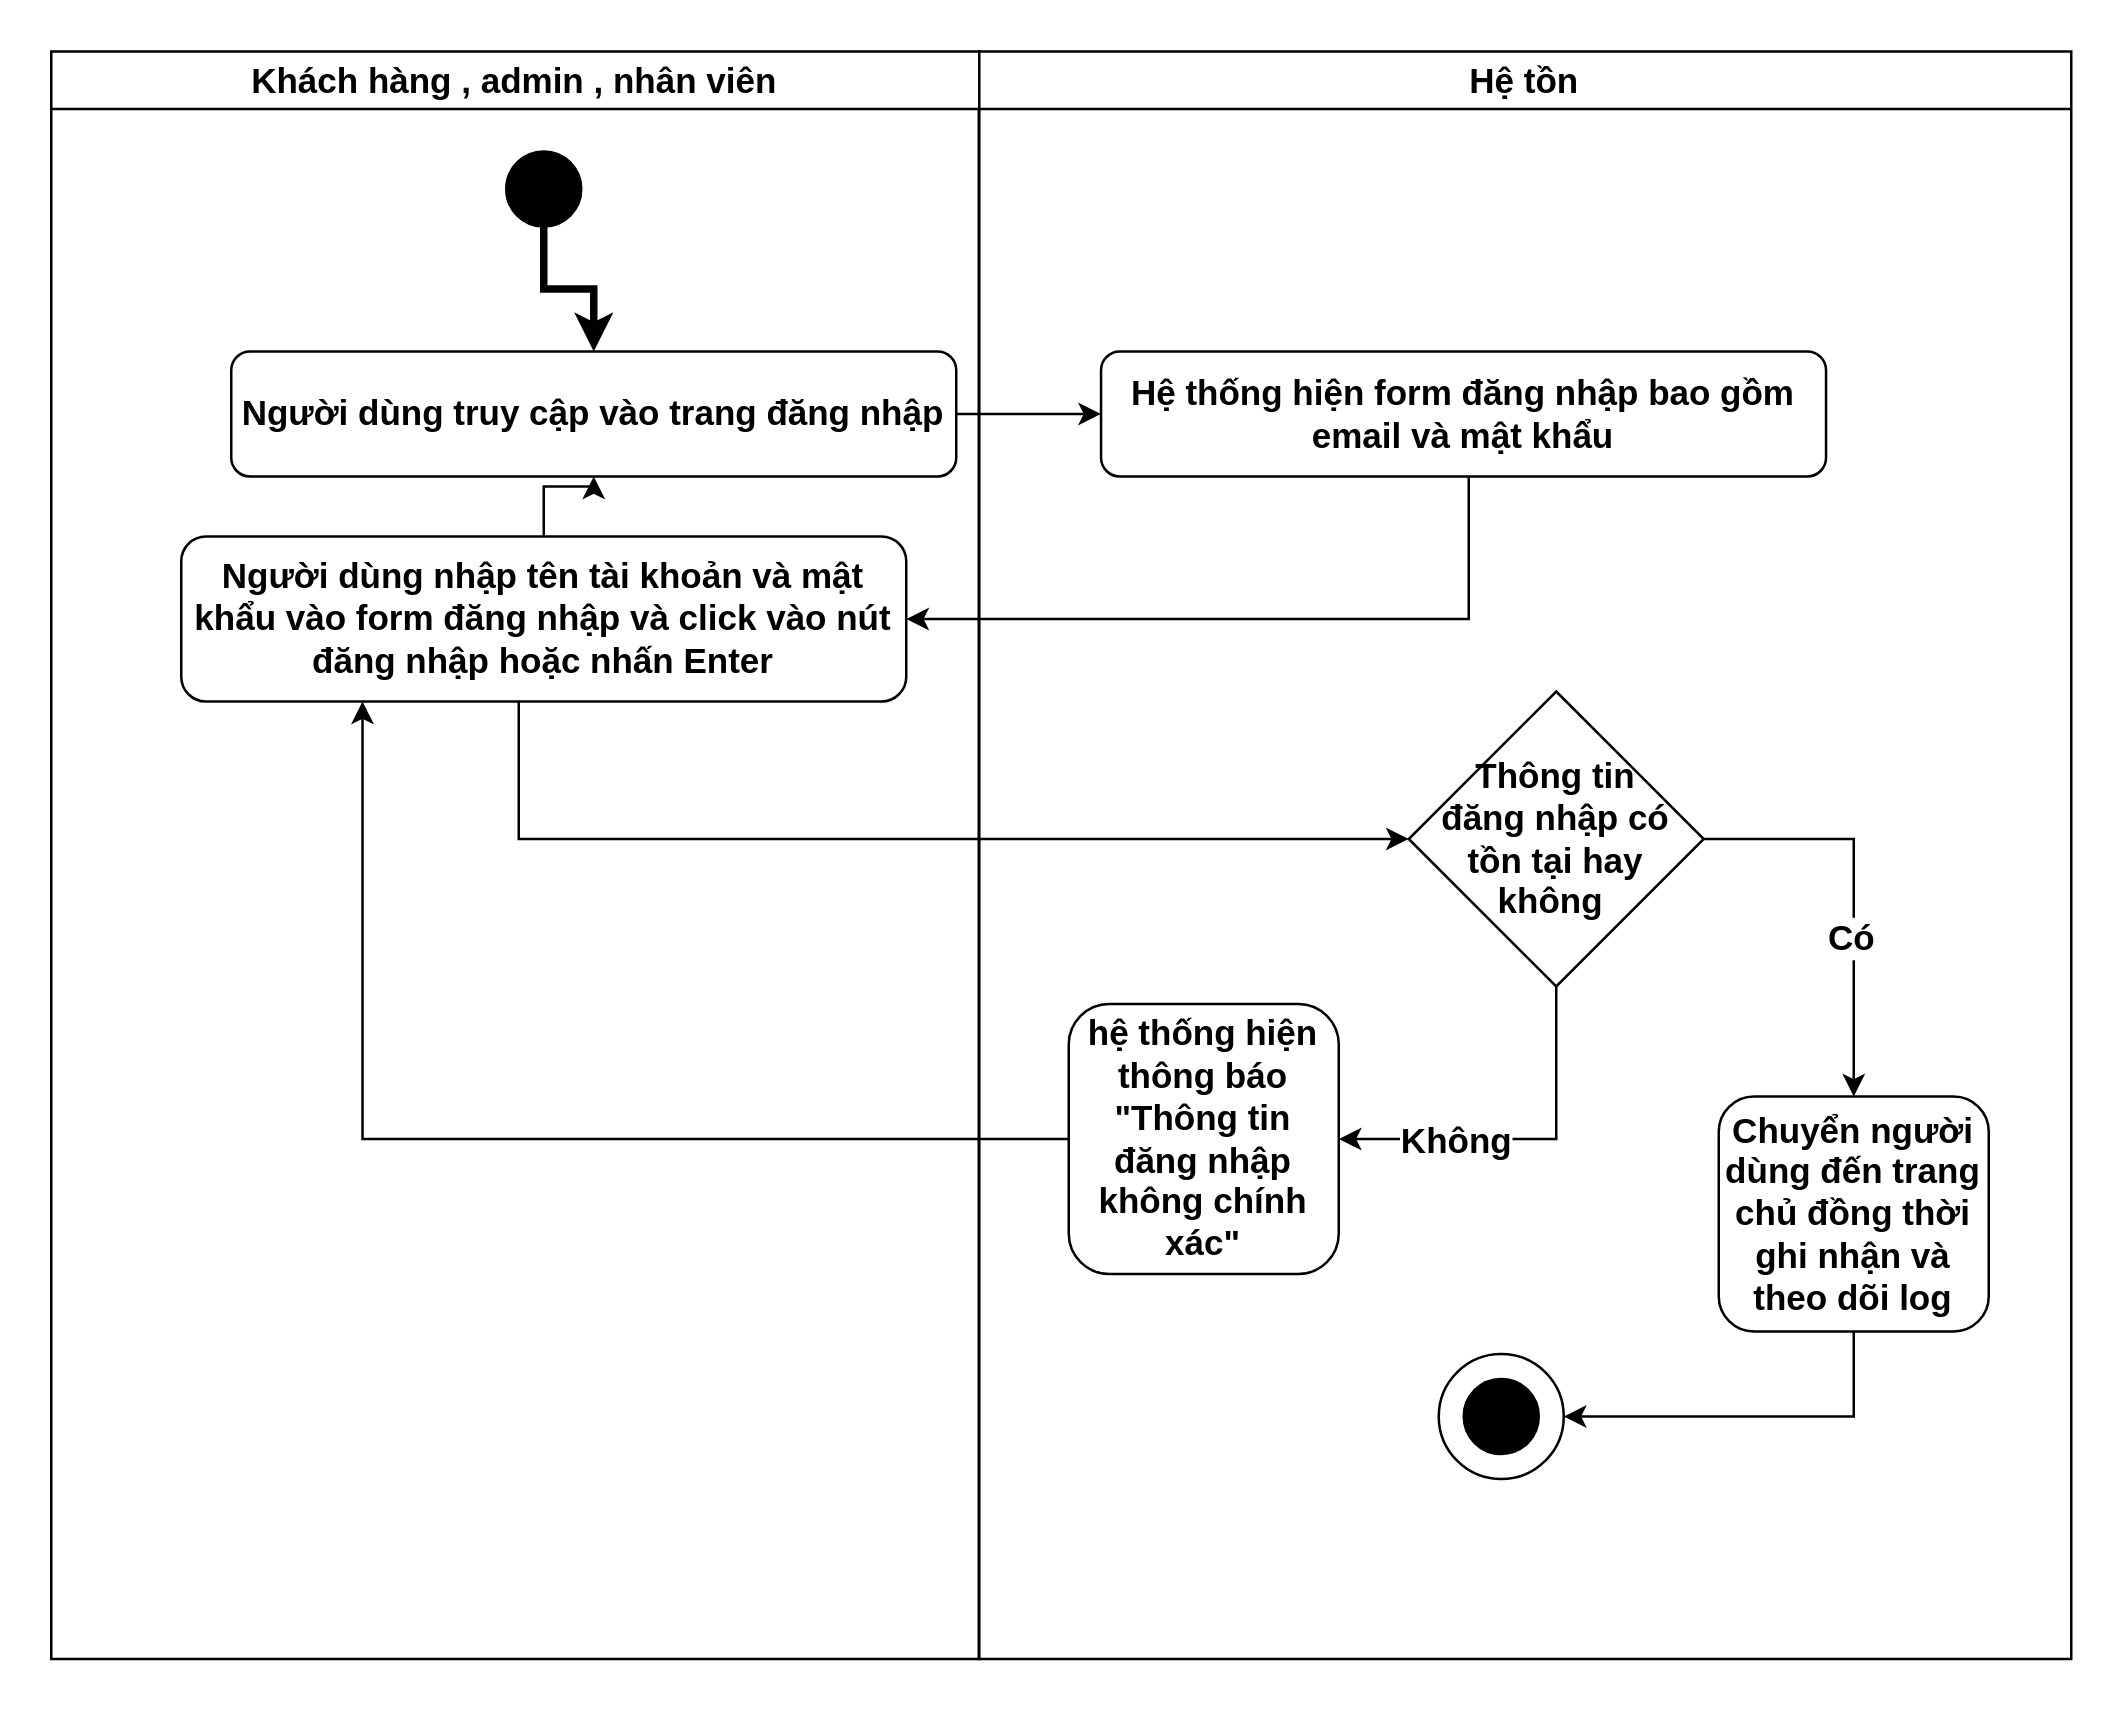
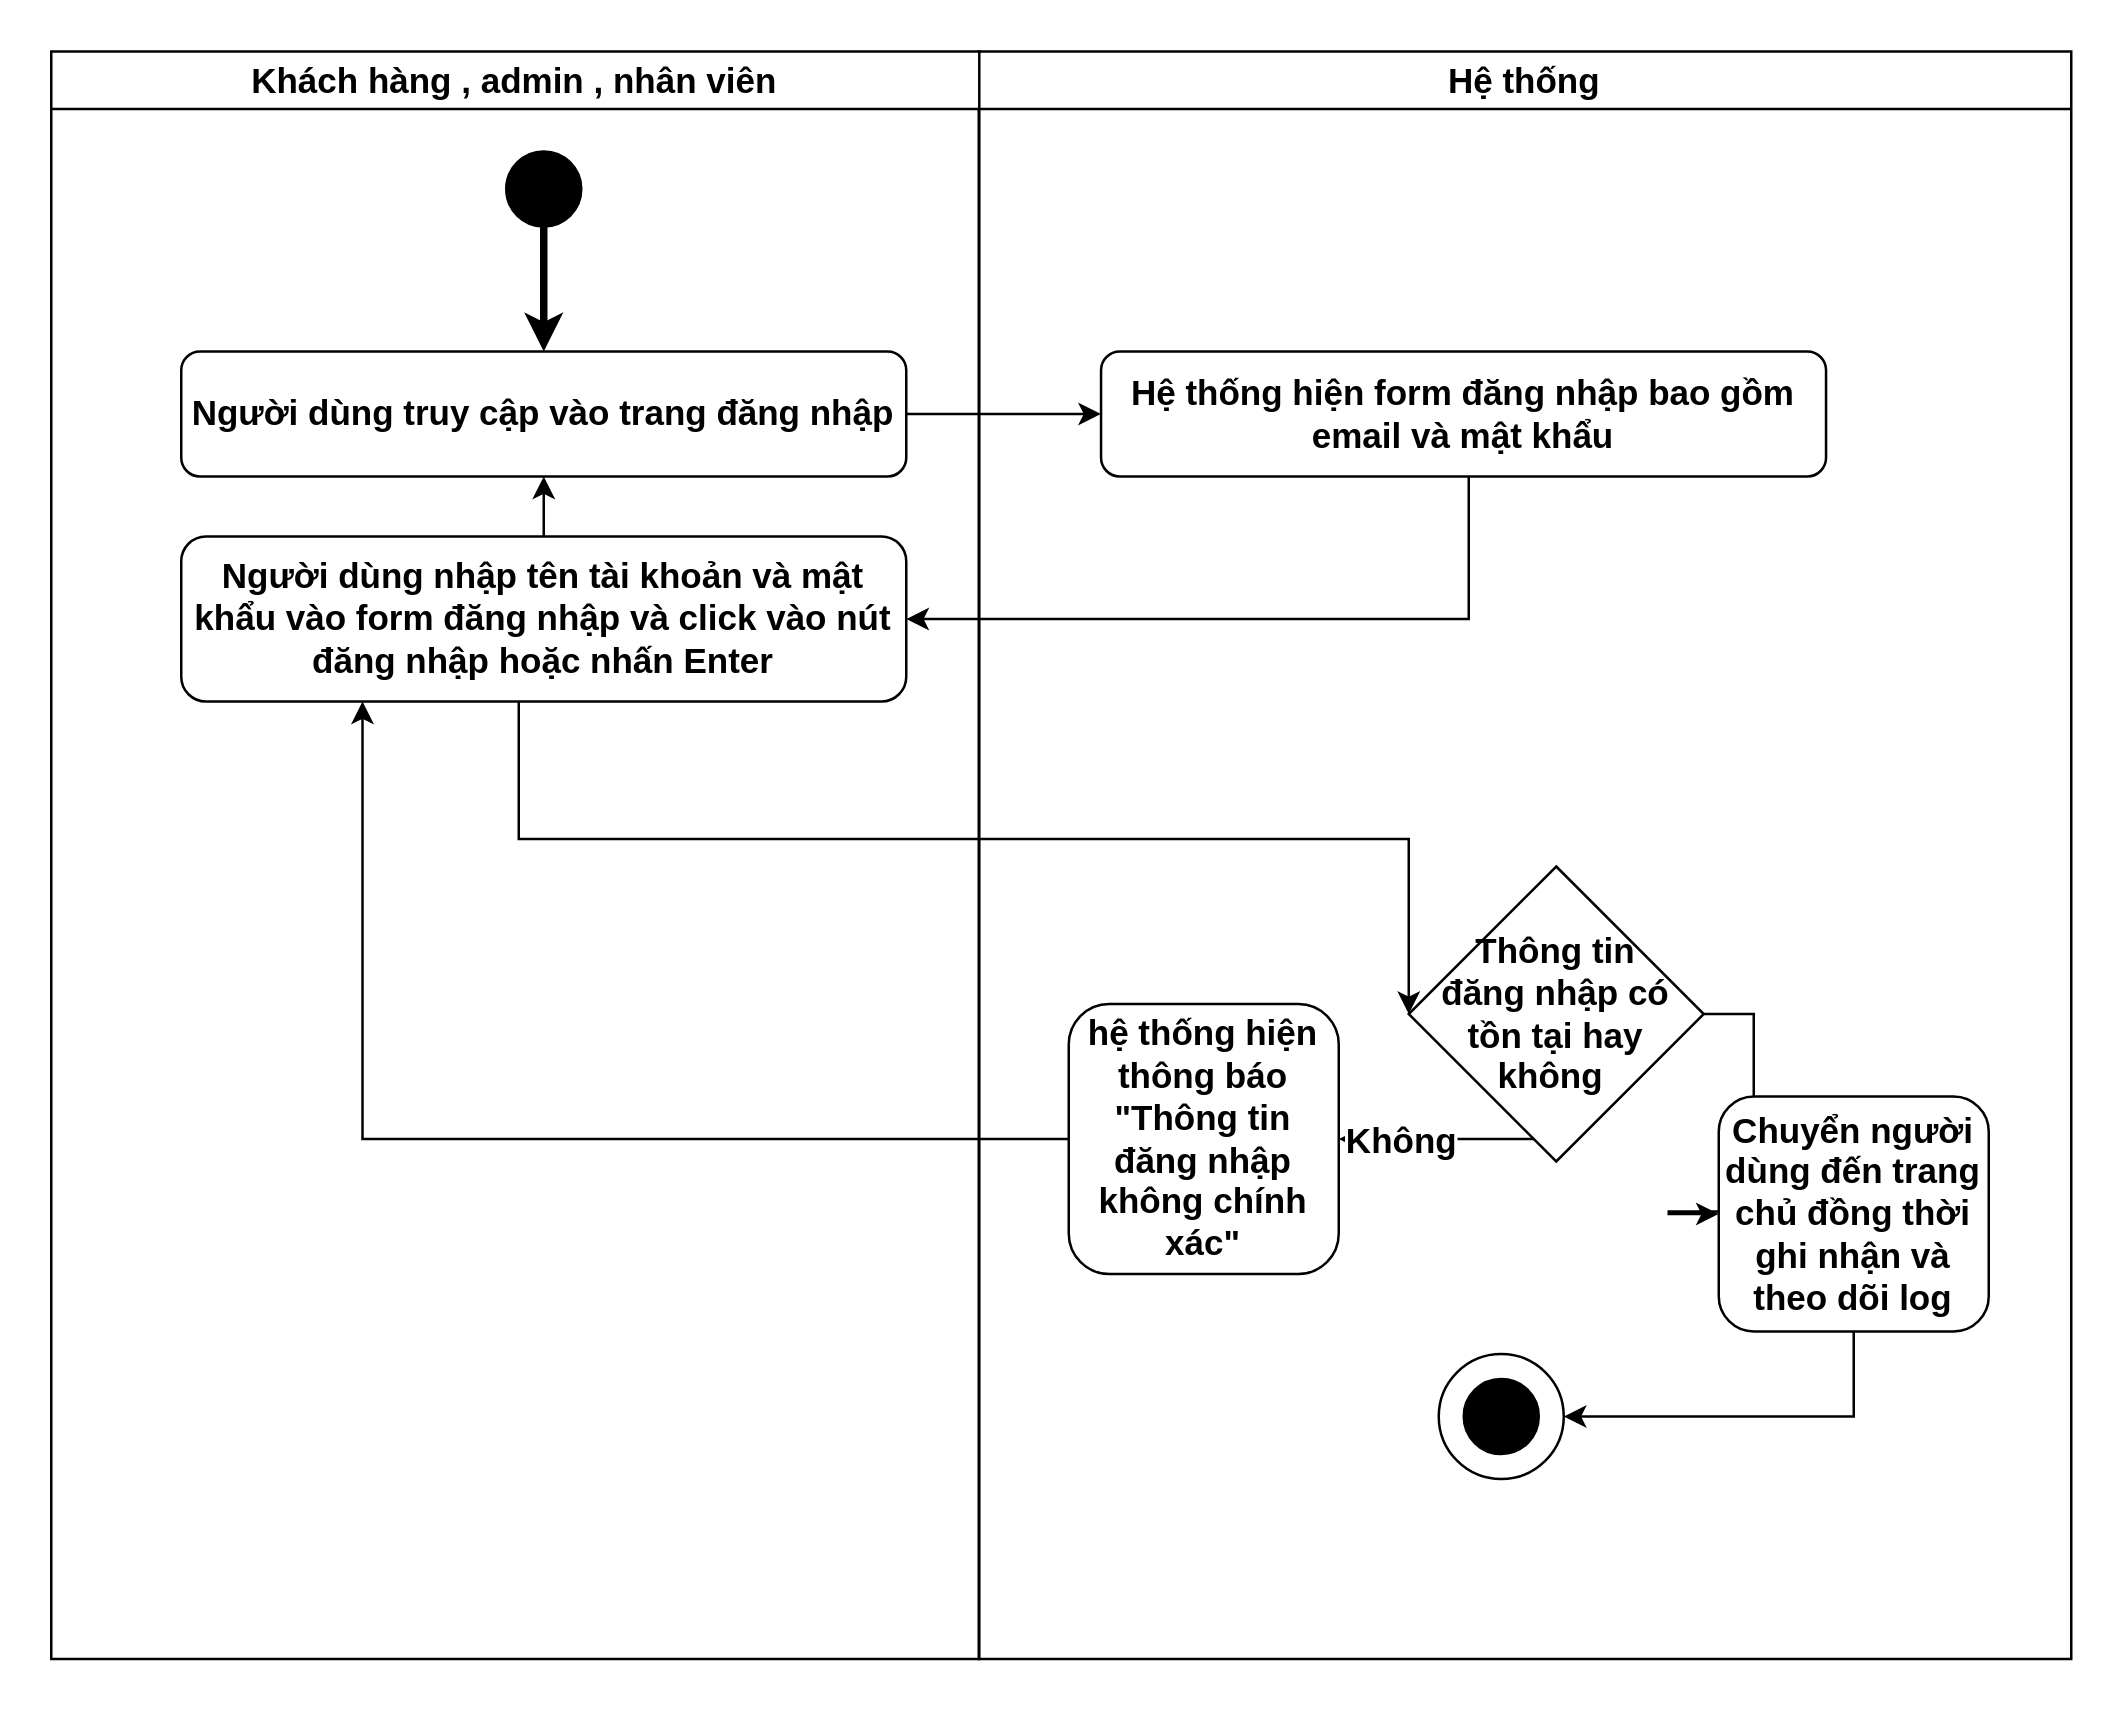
(1525, 81) -> (1525, 81)
(594, 414) -> (544, 414)
(1556, 839) -> (1556, 1014)
